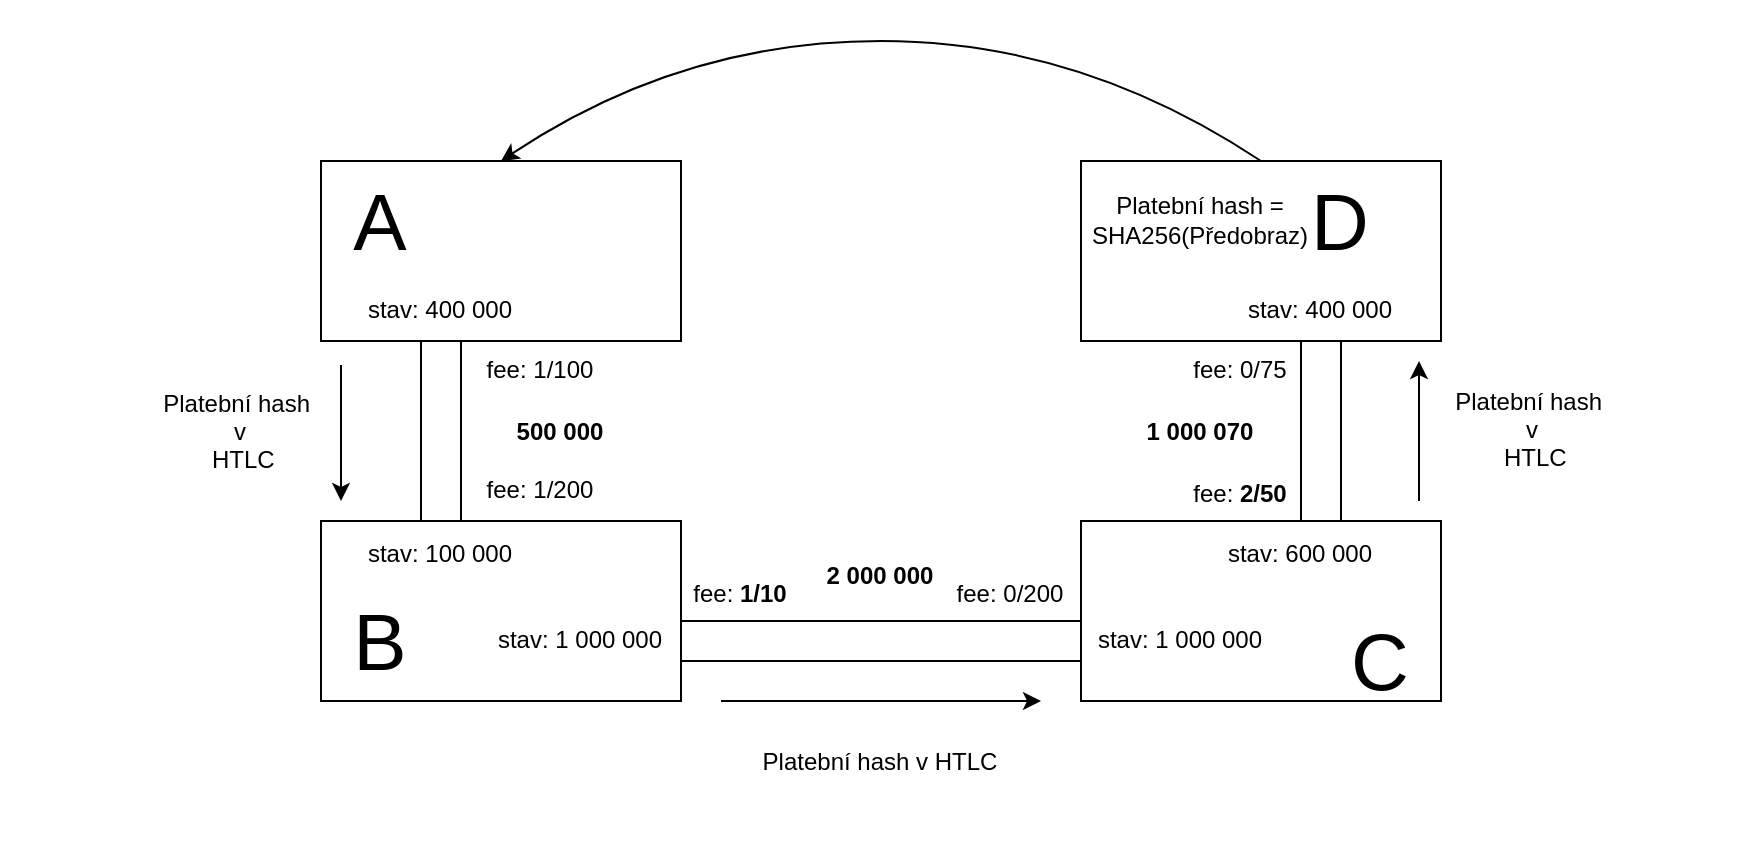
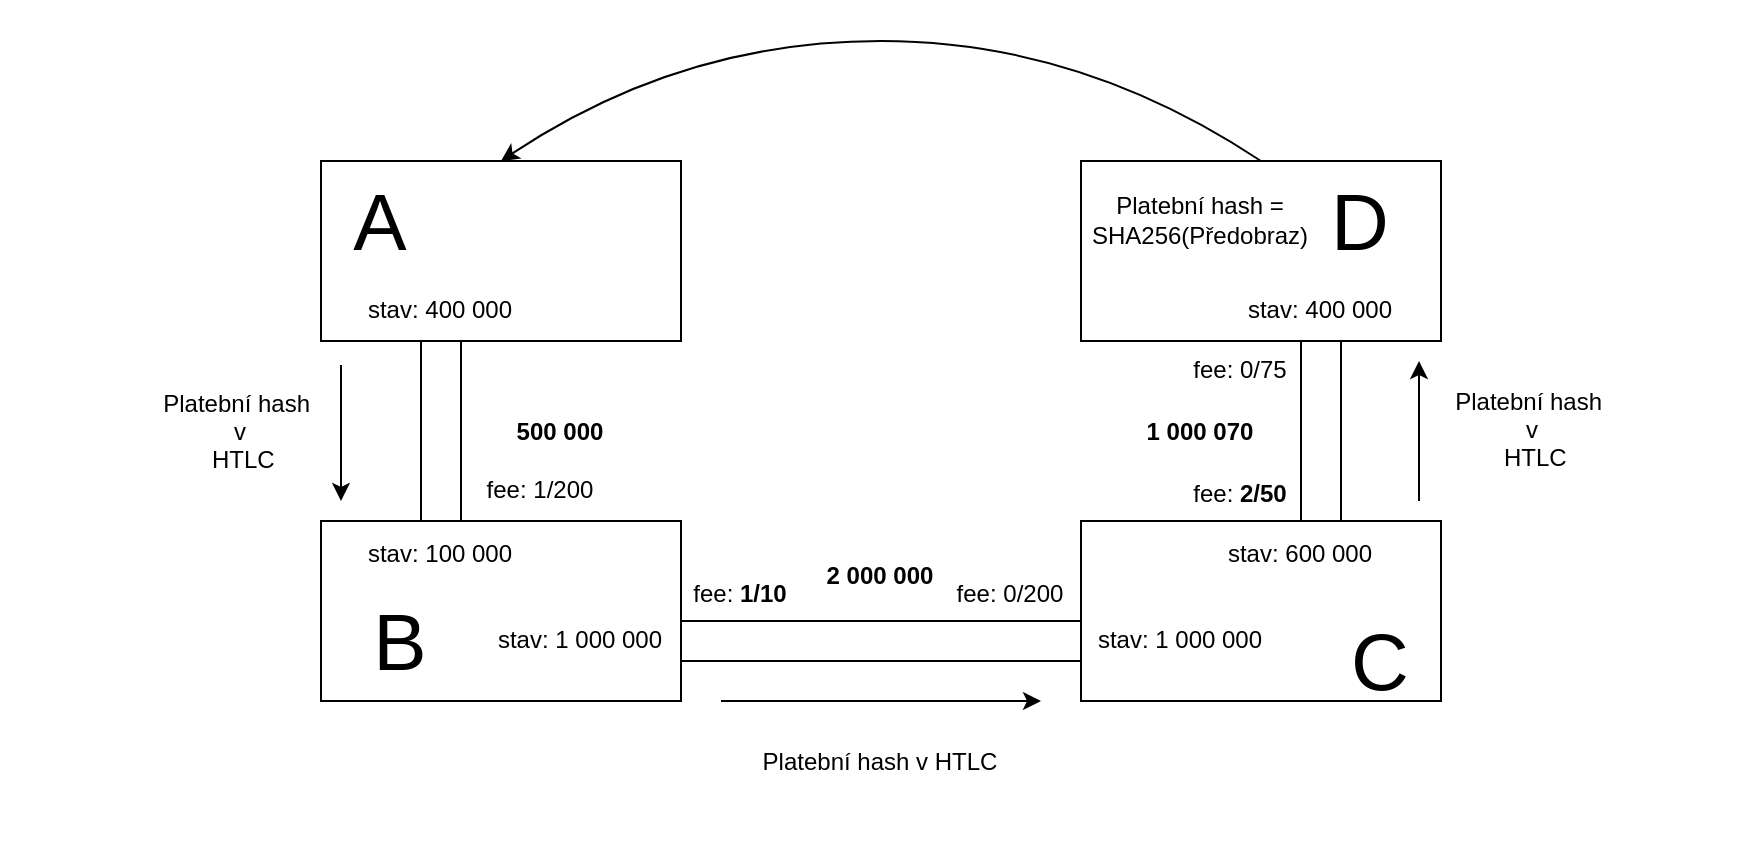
(1341, 221) -> (1361, 221)
(541, 371) -> none
(381, 641) -> (401, 641)
